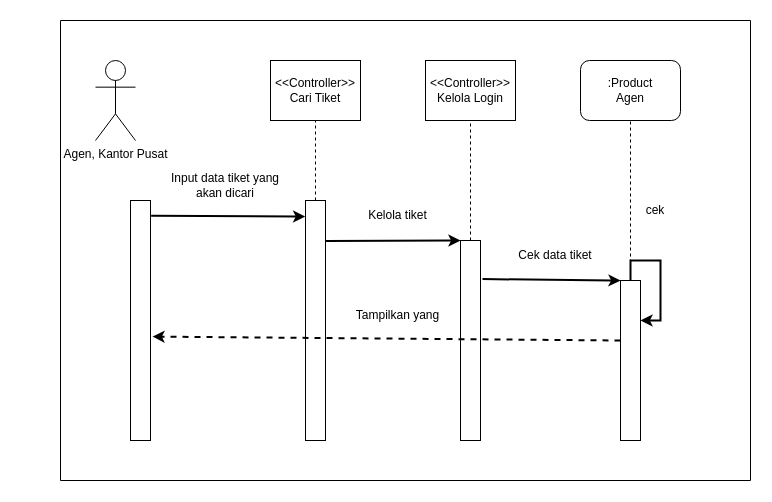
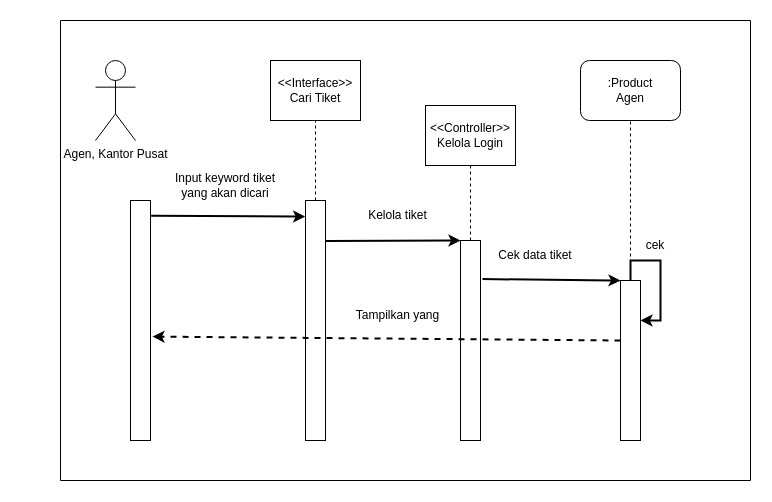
(316, 91) -> (316, 91)
(471, 91) -> (471, 136)
(226, 186) -> (226, 186)
(656, 211) -> (656, 246)
(556, 256) -> (536, 256)
